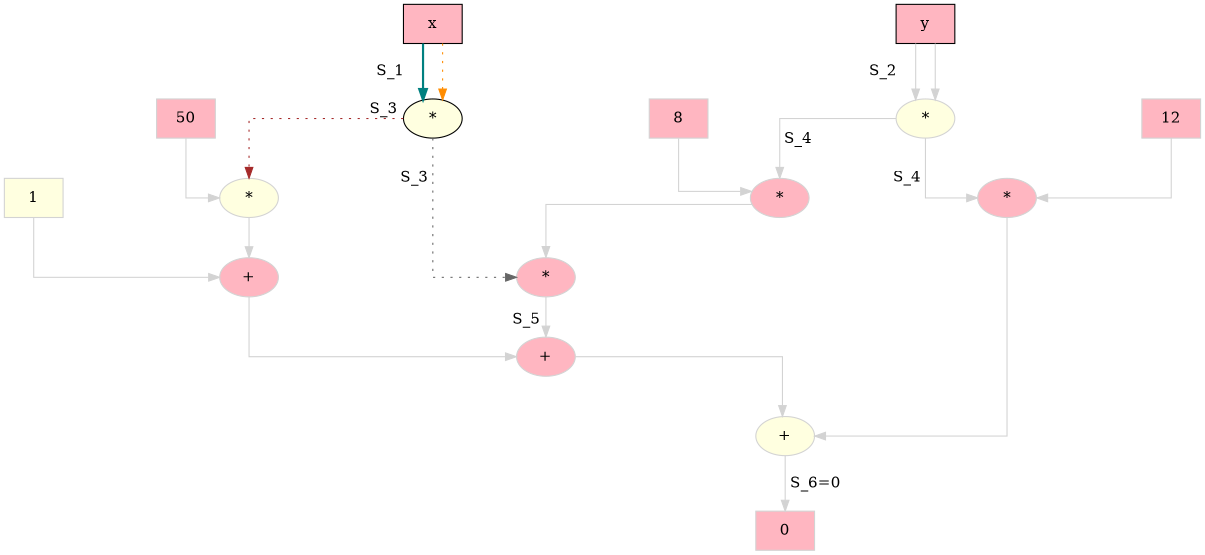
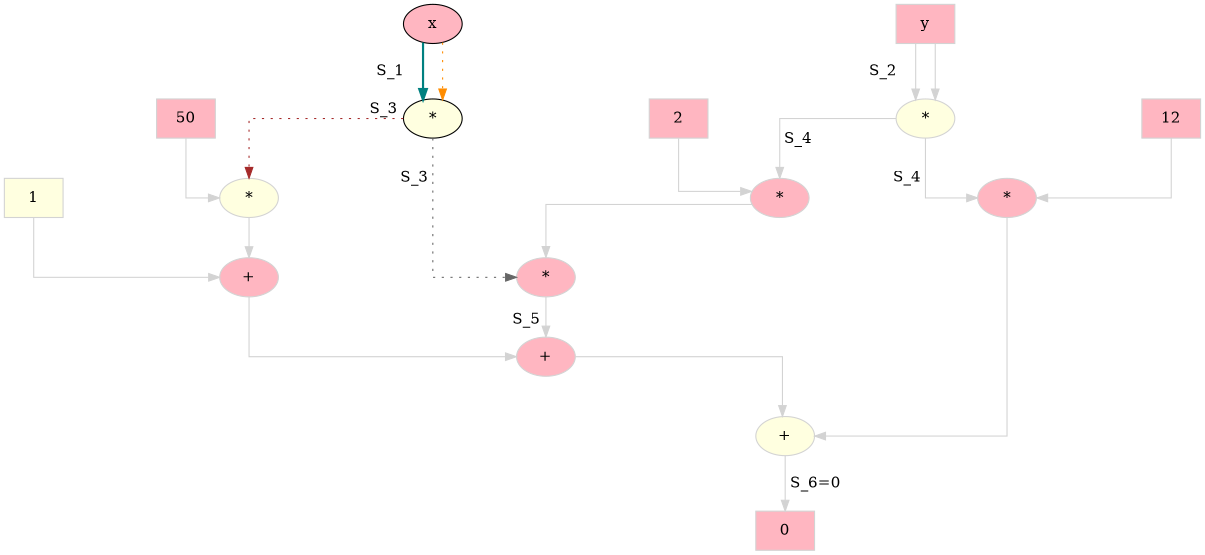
(433, 24) -> (433, 24)
(925, 24) -> (925, 24)
(679, 119) -> (679, 119)
